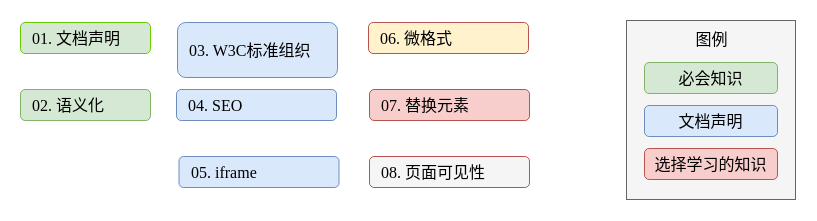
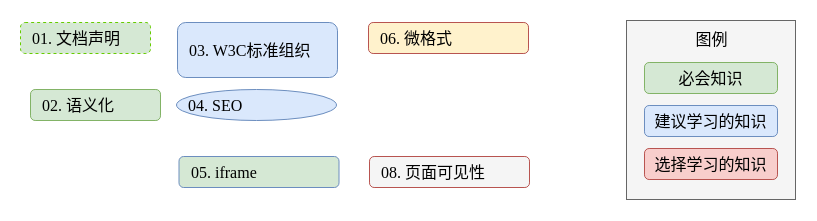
(86, 38) -> (86, 38)
(86, 105) -> (96, 105)
(257, 105) -> (257, 105)
(450, 105) -> none
(711, 122) -> (711, 122)
(259, 172) -> (259, 172)
